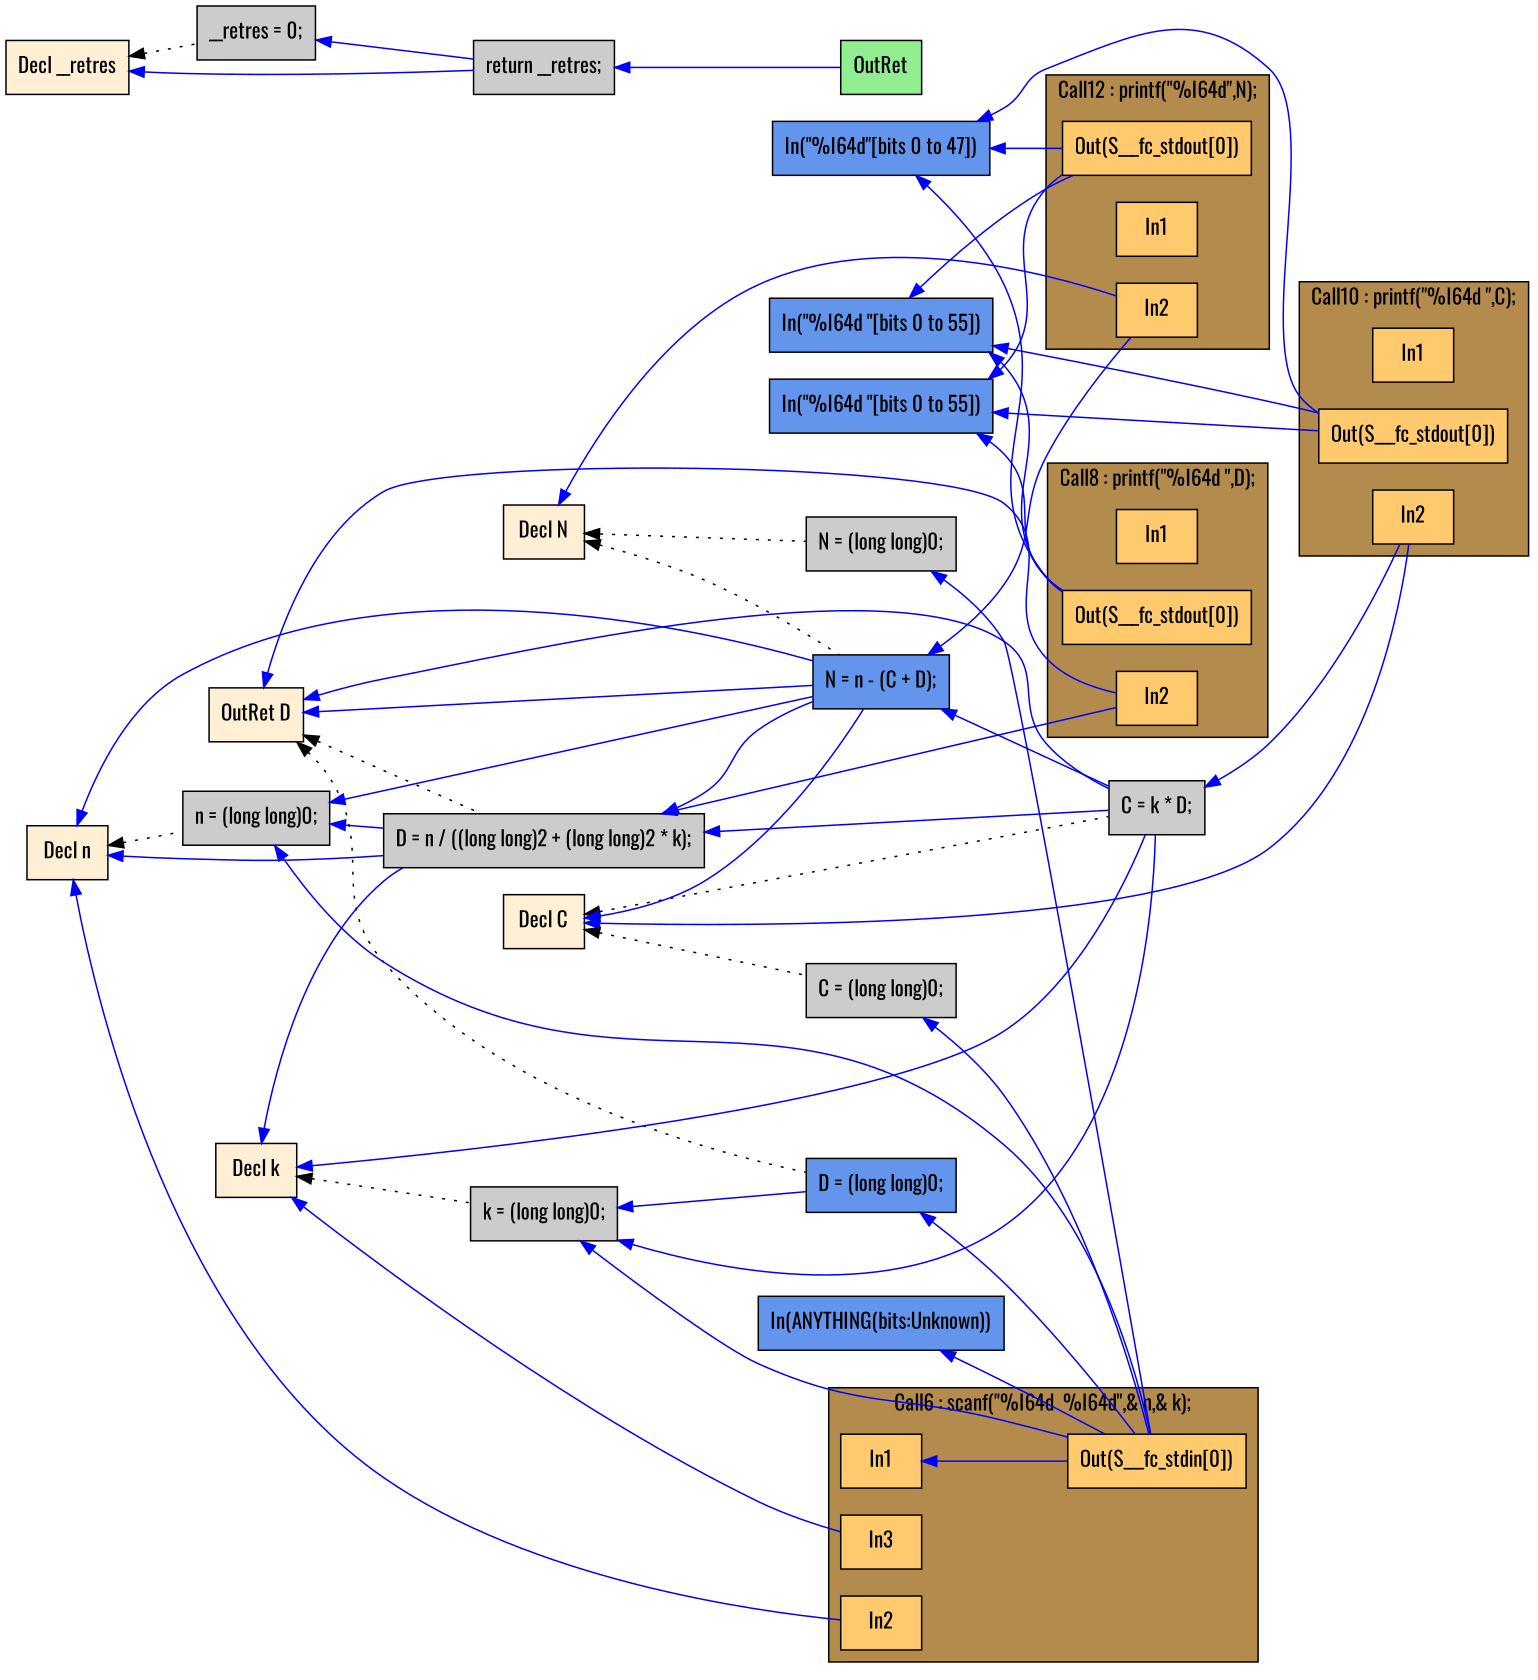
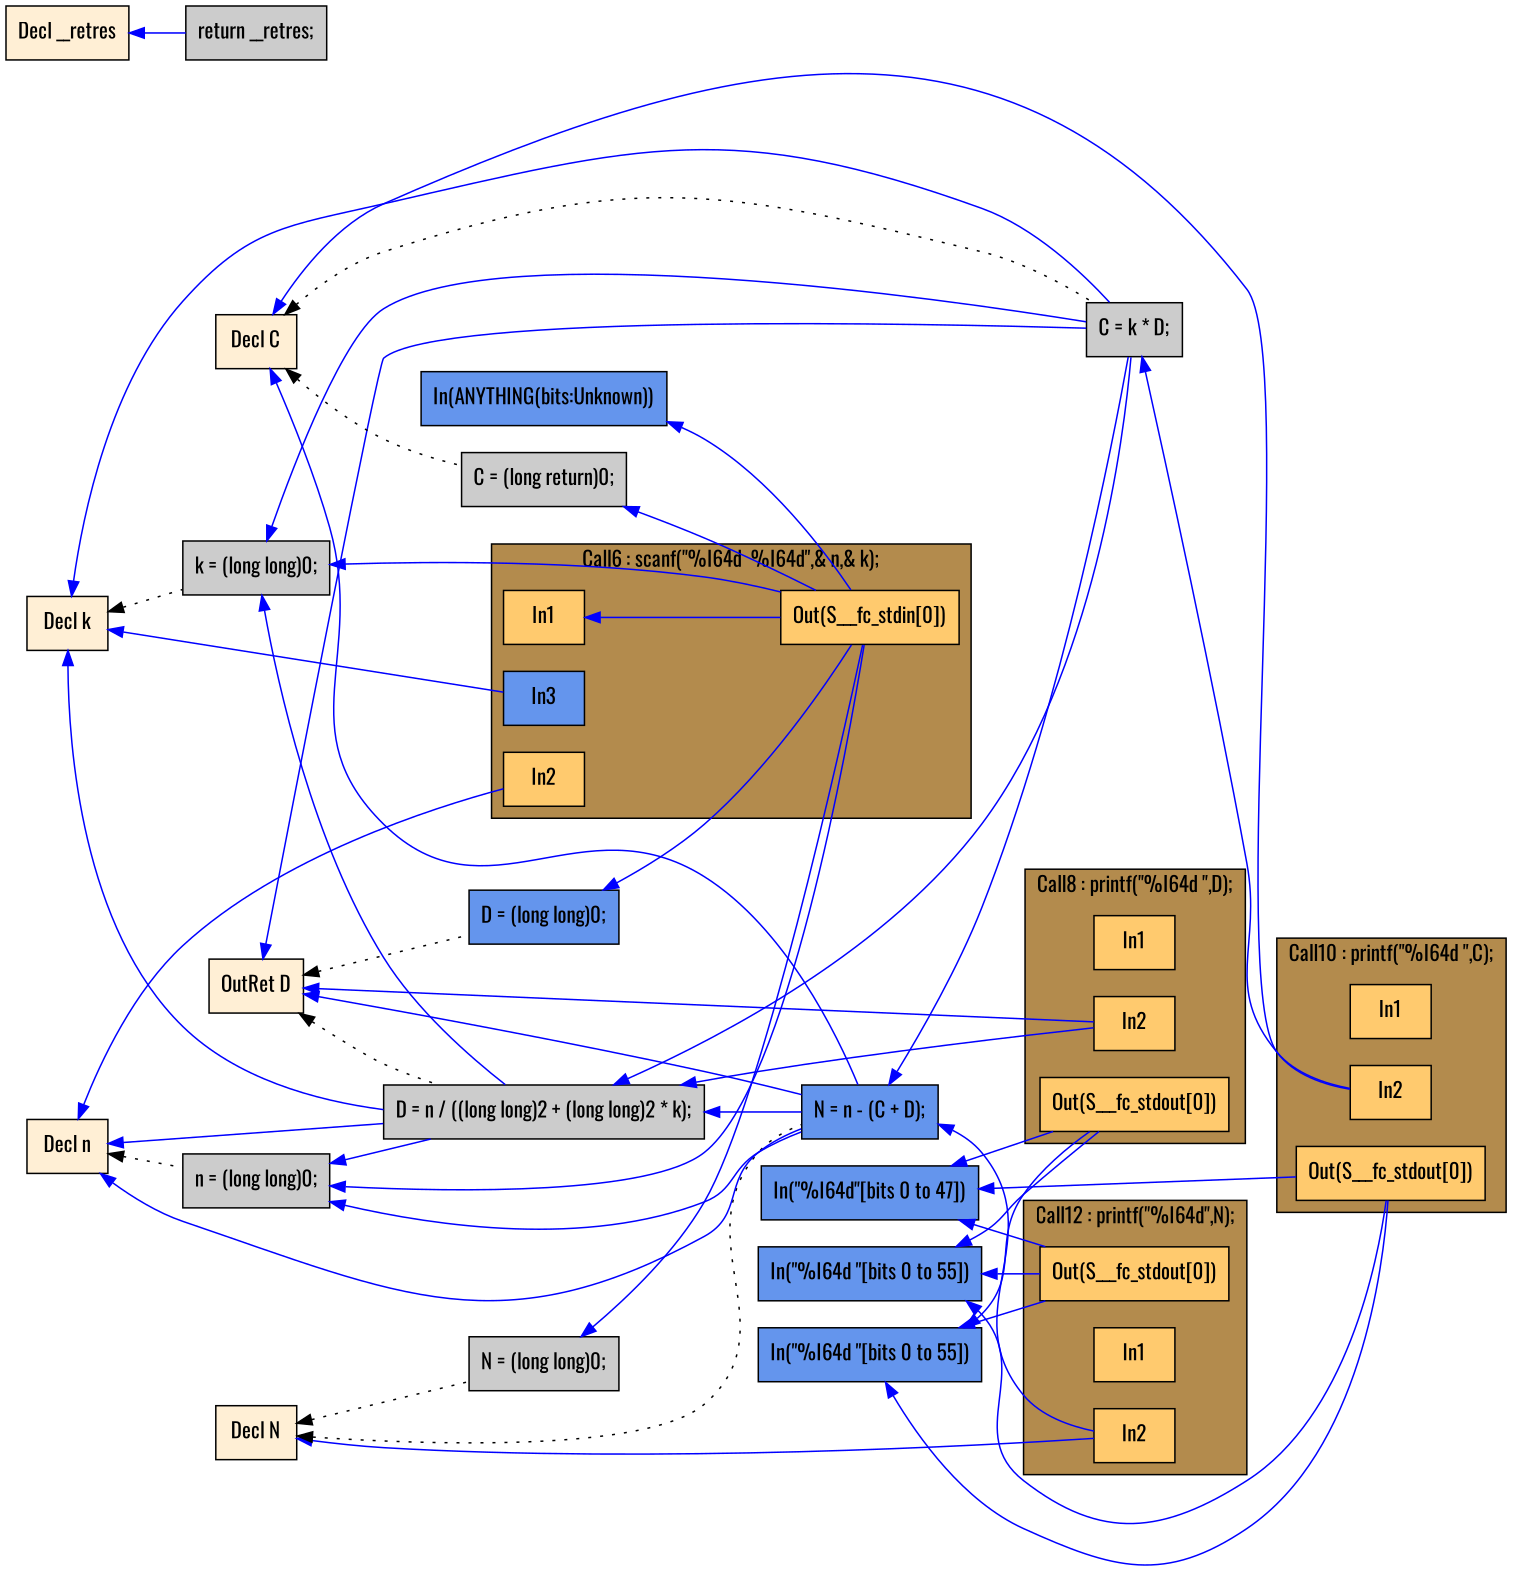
(256, 33) -> none
(881, 67) -> none
(881, 991) -> (544, 480)
(720, 1199) -> (340, 872)
(881, 1542) -> (544, 698)
